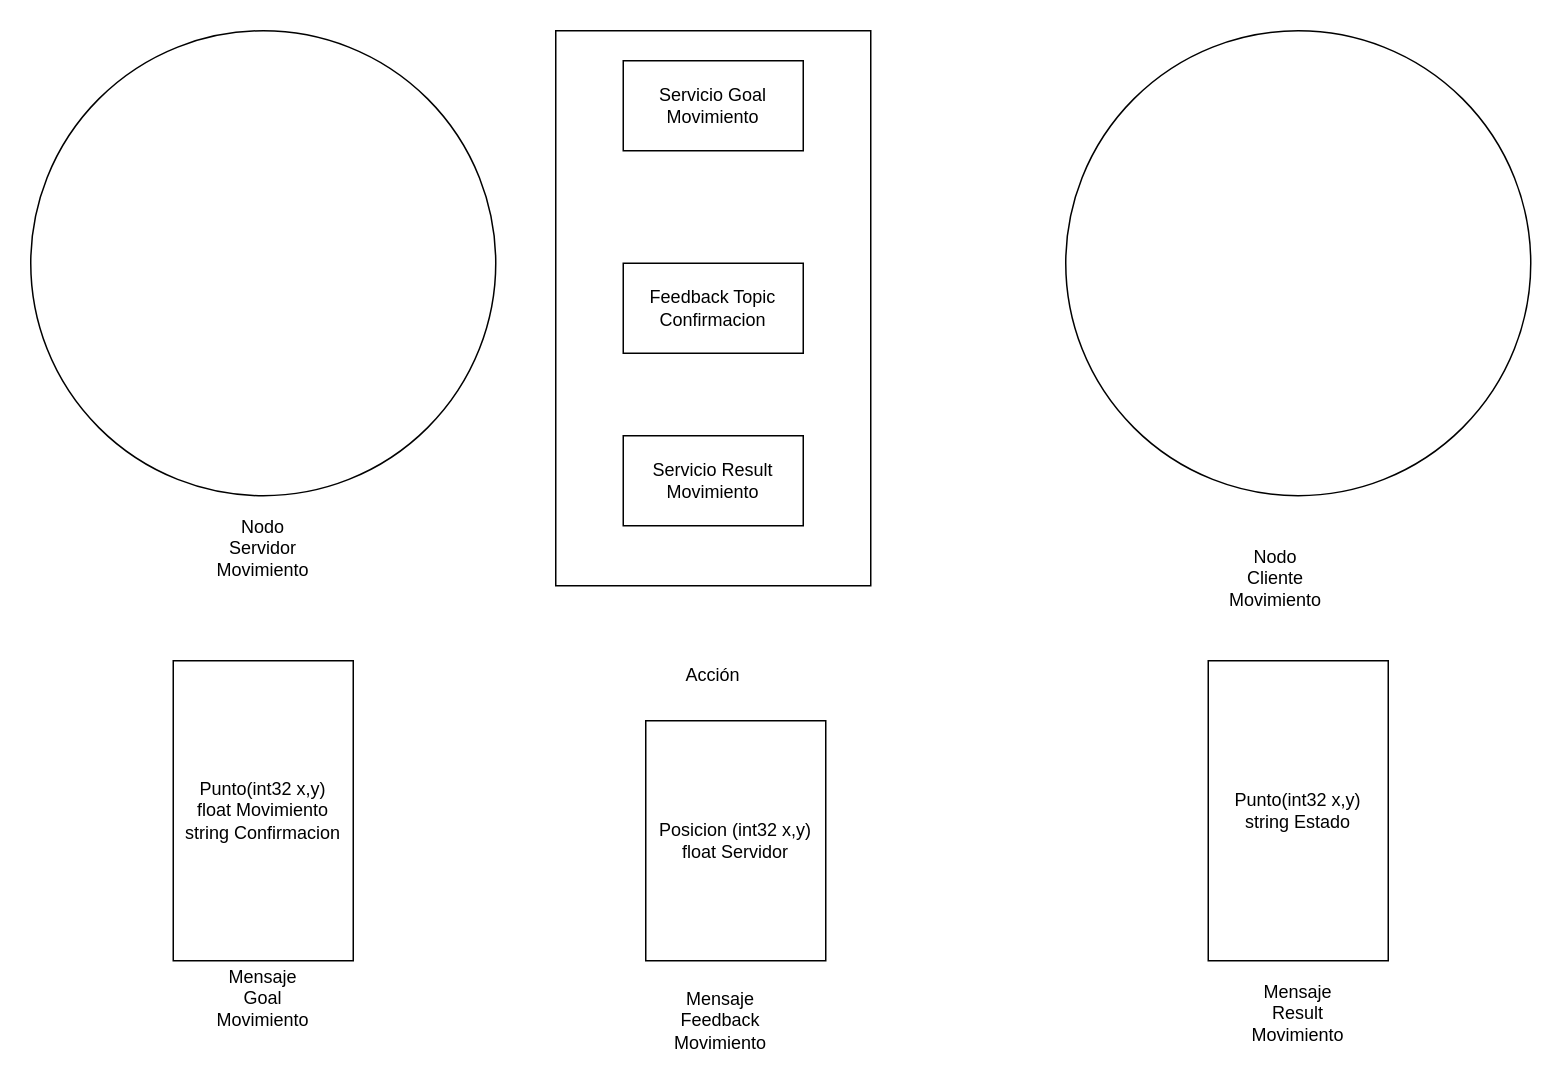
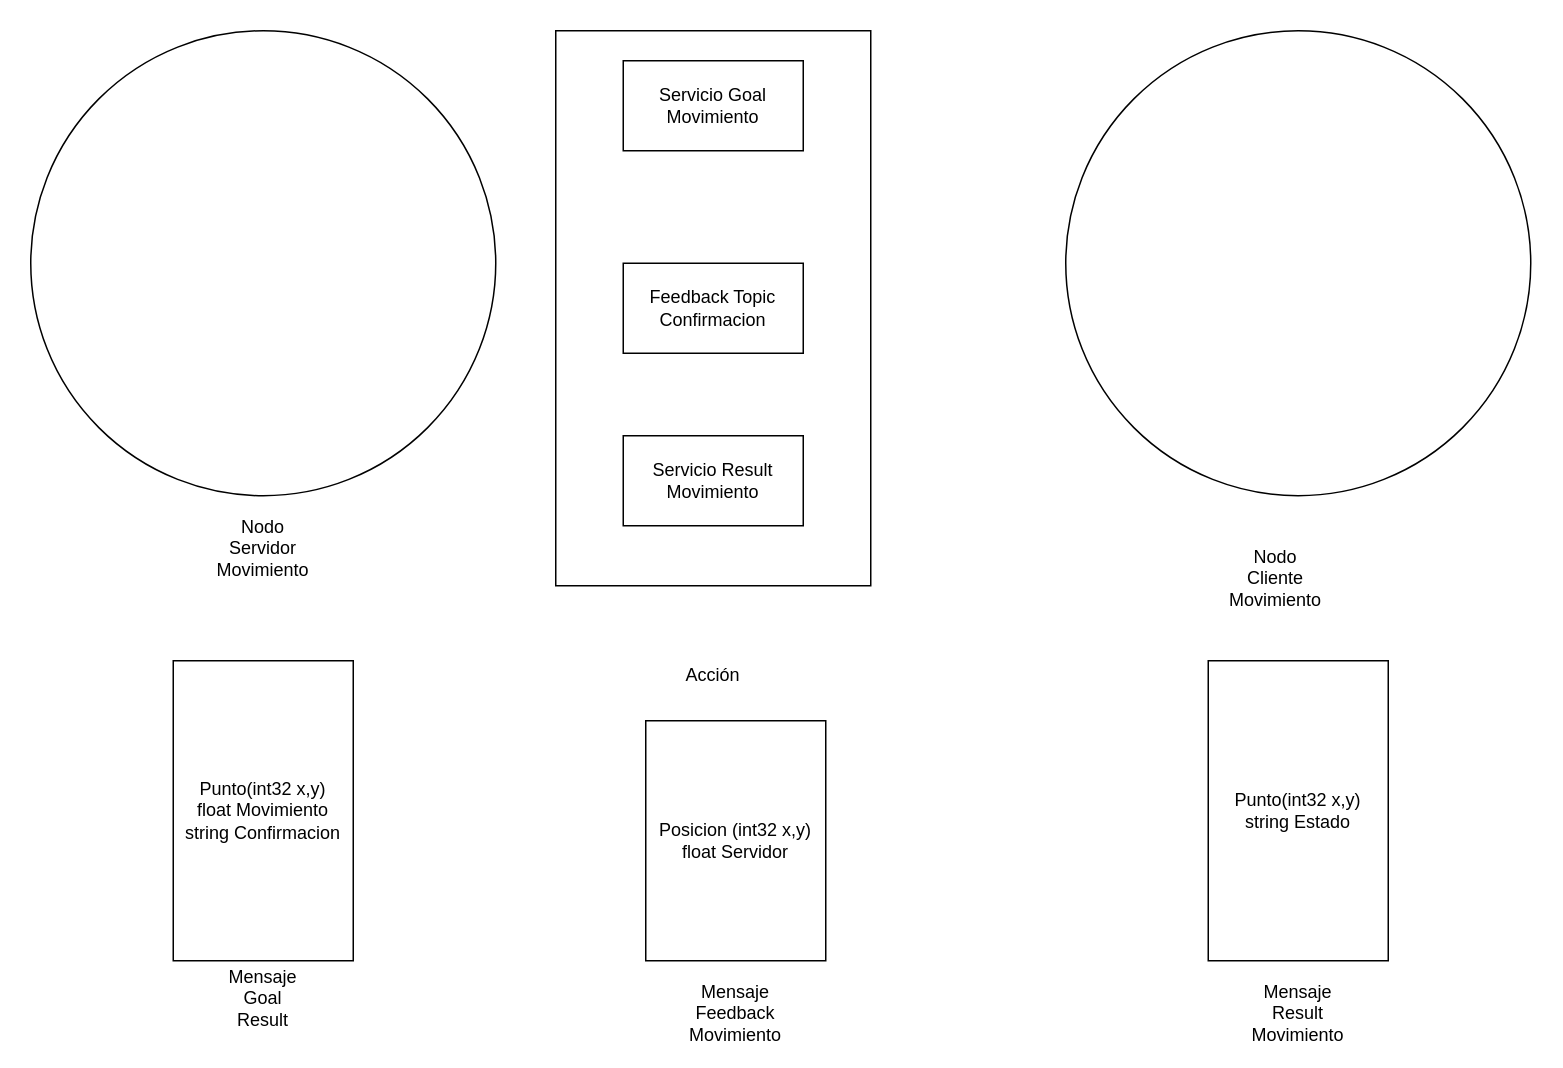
(263, 998) -> (263, 998)
(721, 1021) -> (736, 1013)
